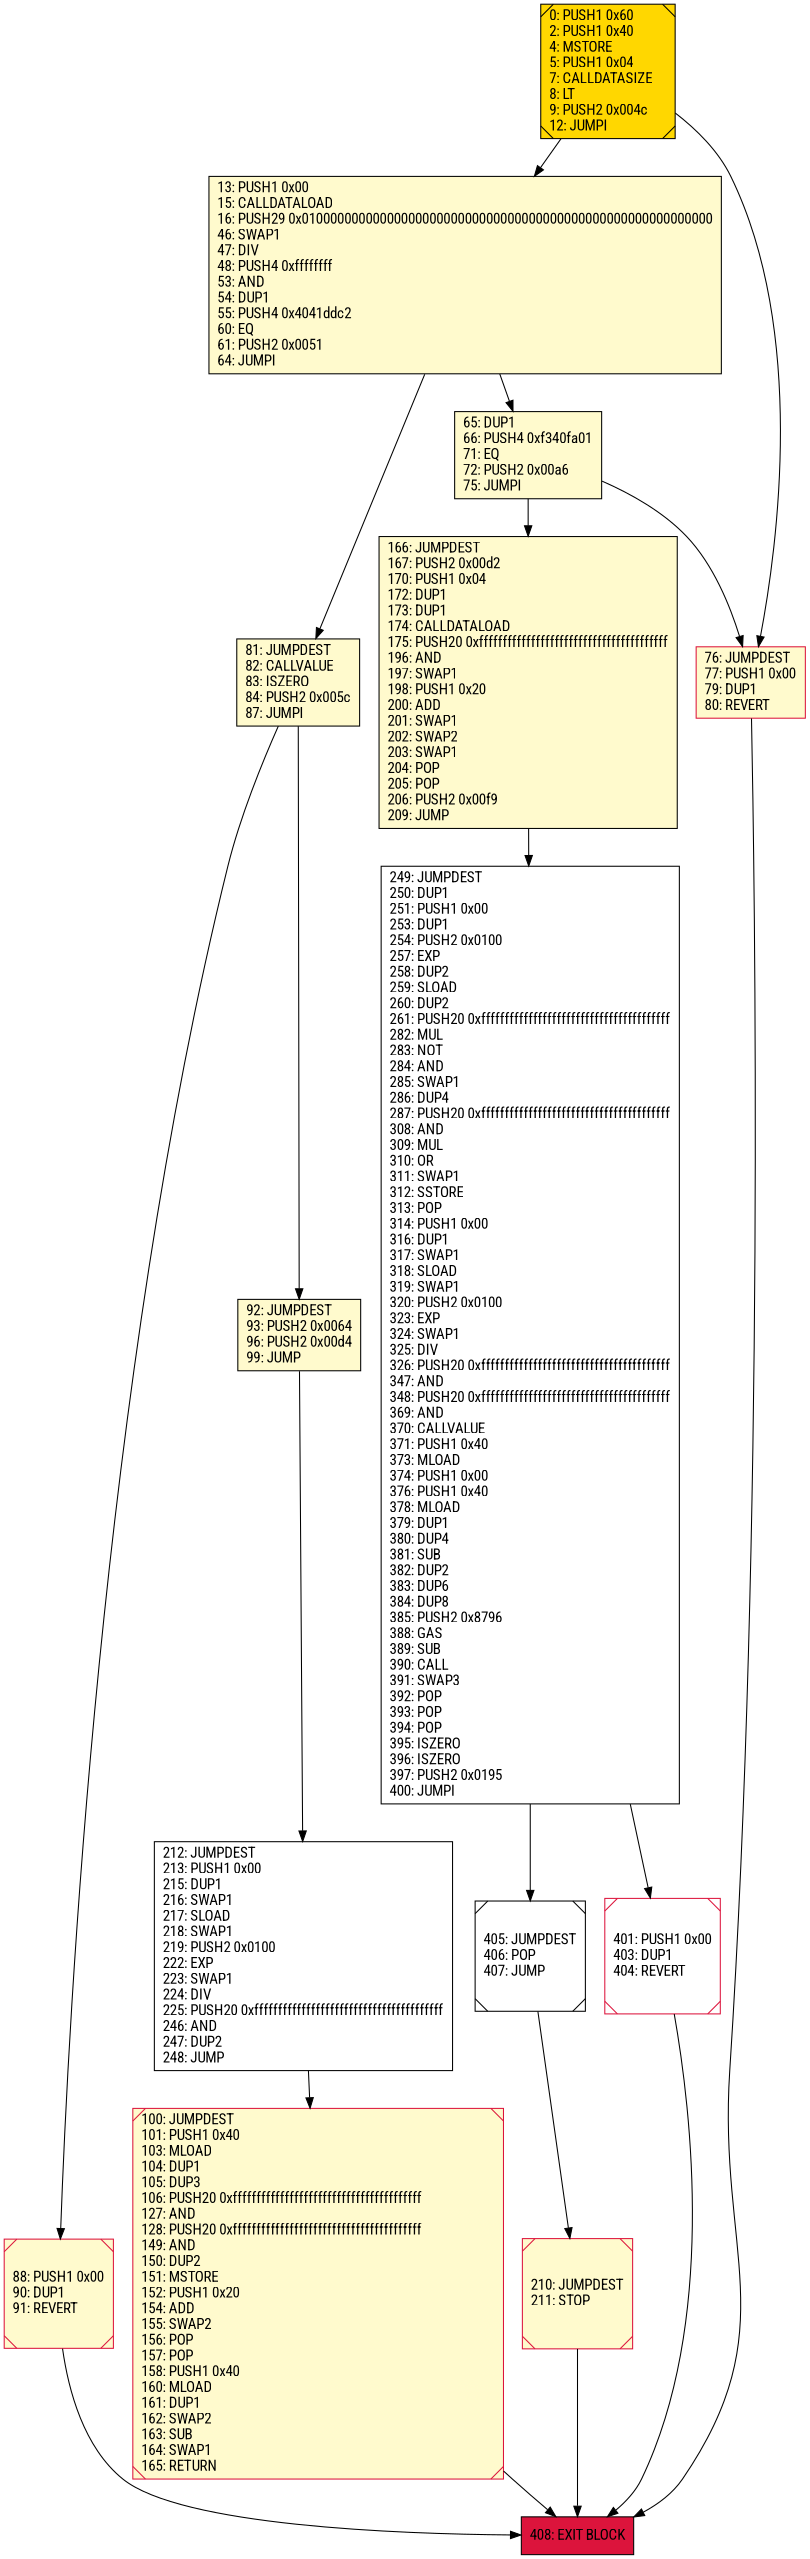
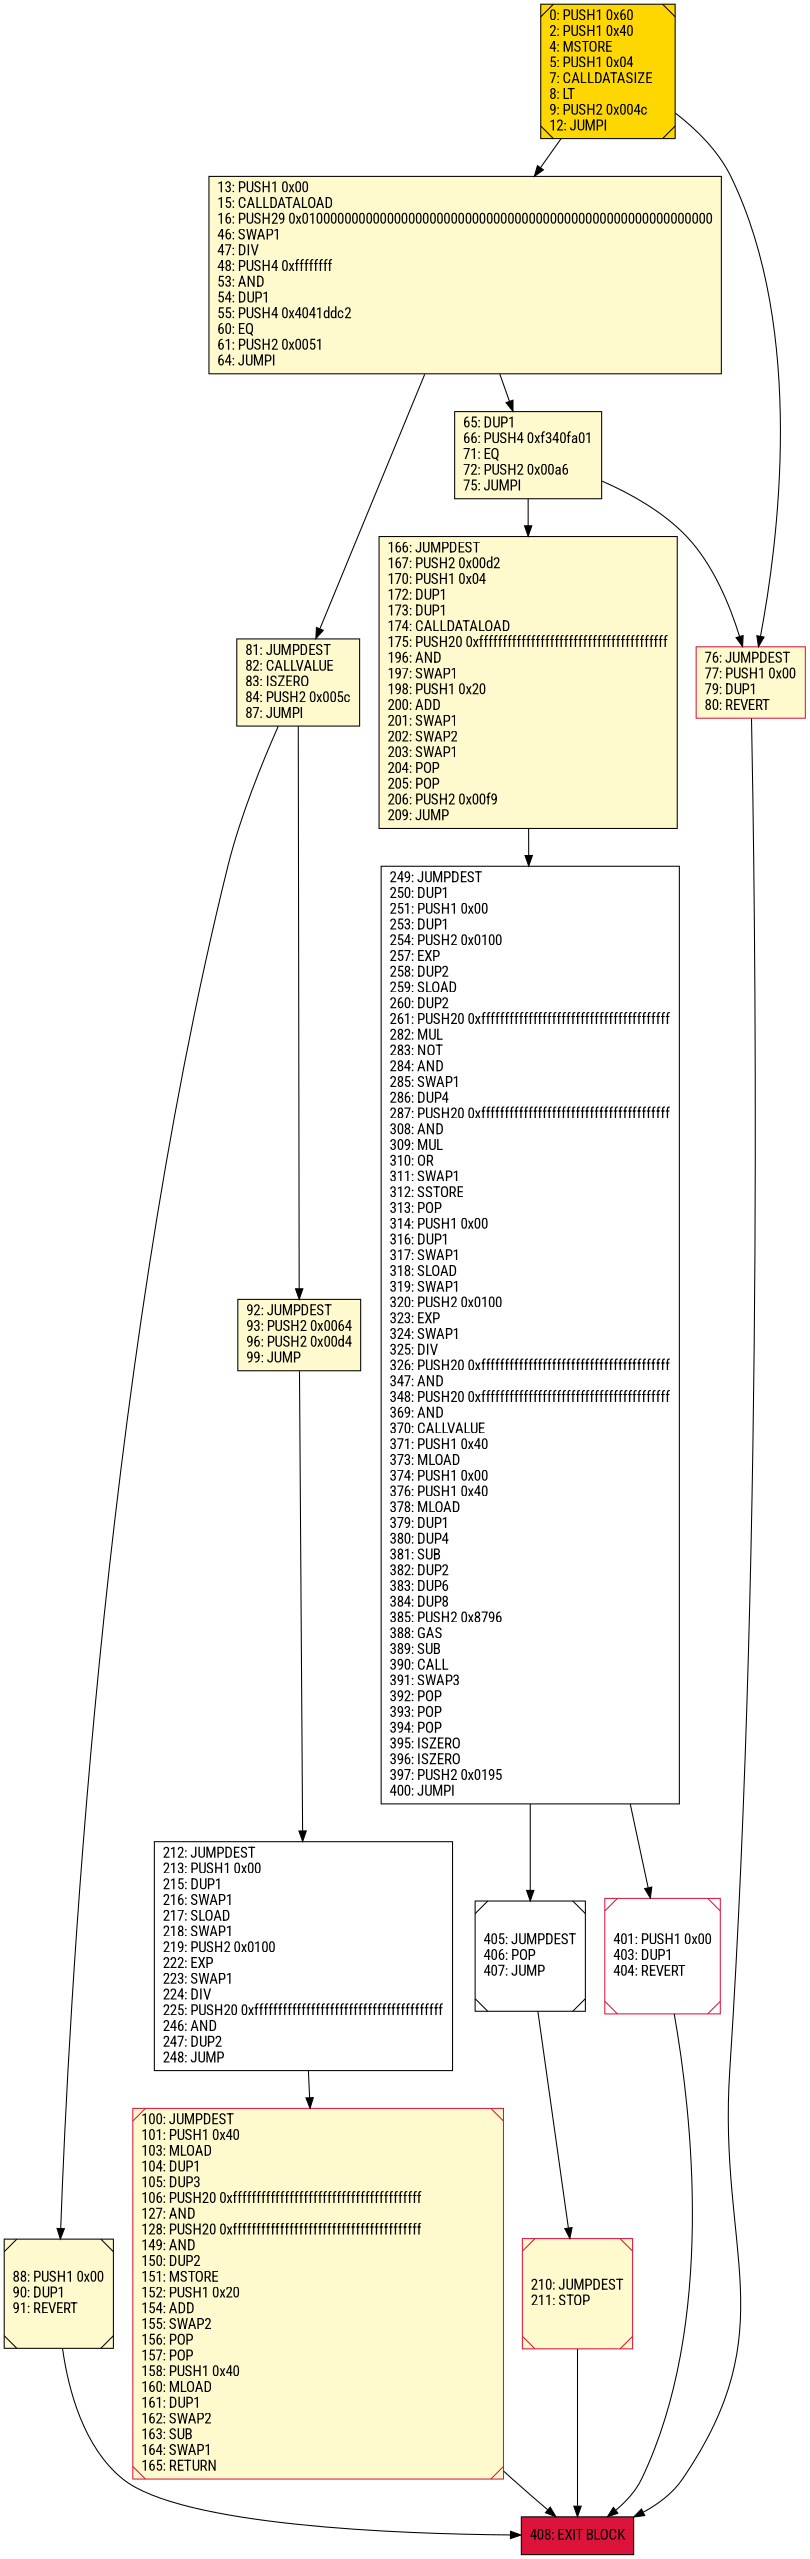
(59, 2294) -> (59, 2294)
